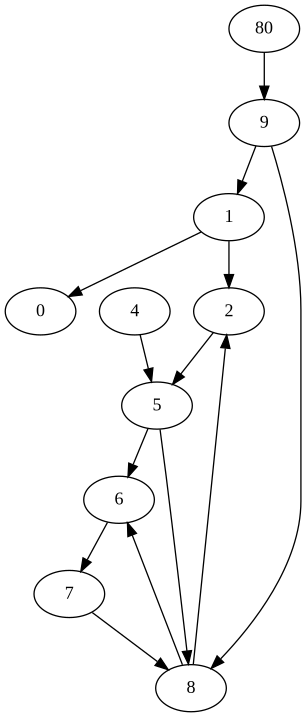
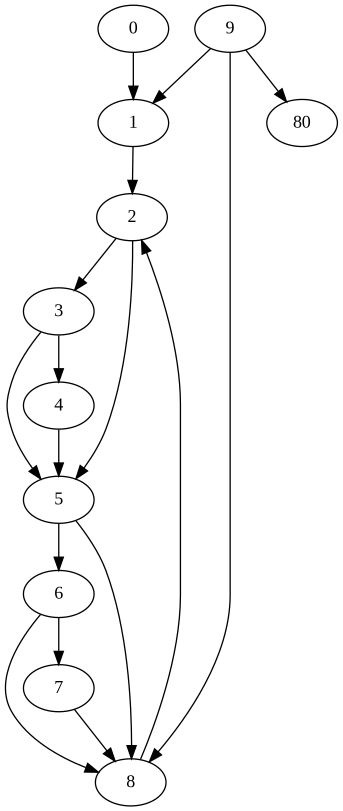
(264, 69) -> (262, 71)
(141, 261) -> (133, 69)
none -> (59, 311)
(157, 600) -> (9, 706)
